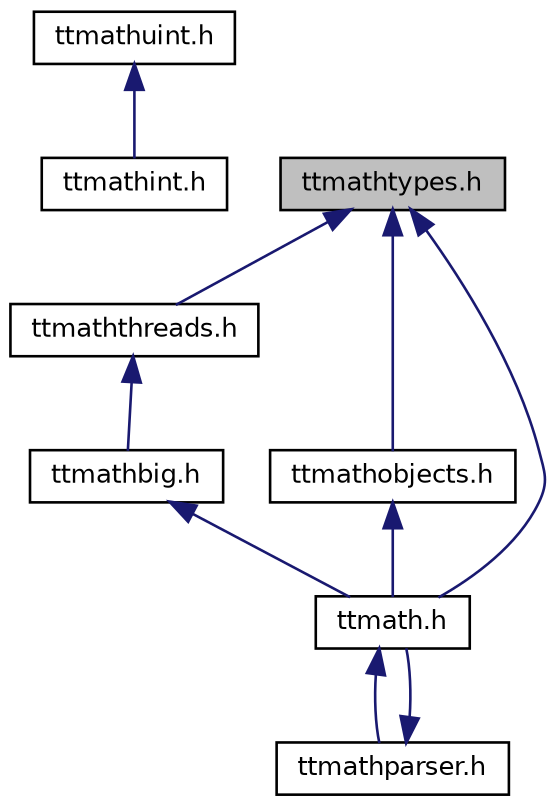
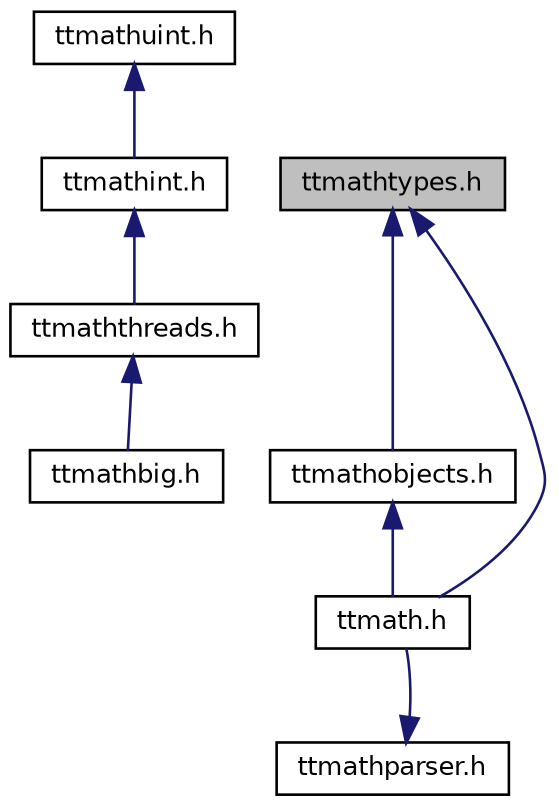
(252, 263) -> (134, 271)
(271, 556) -> none
(375, 709) -> none
